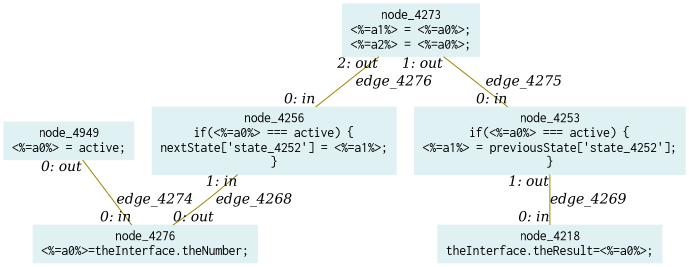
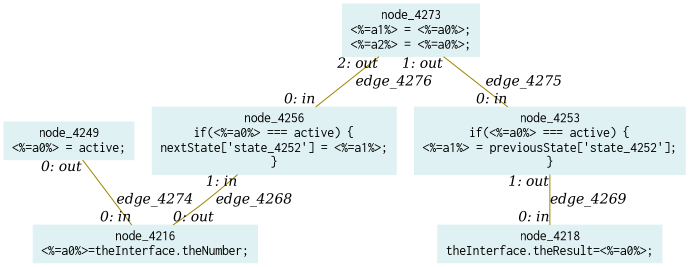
(69, 141) -> (69, 141)
(145, 244) -> (145, 244)
